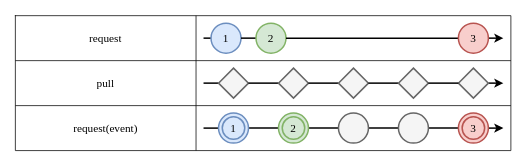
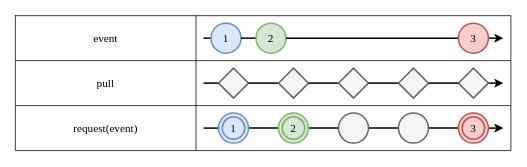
(106, 38) -> (106, 38)
